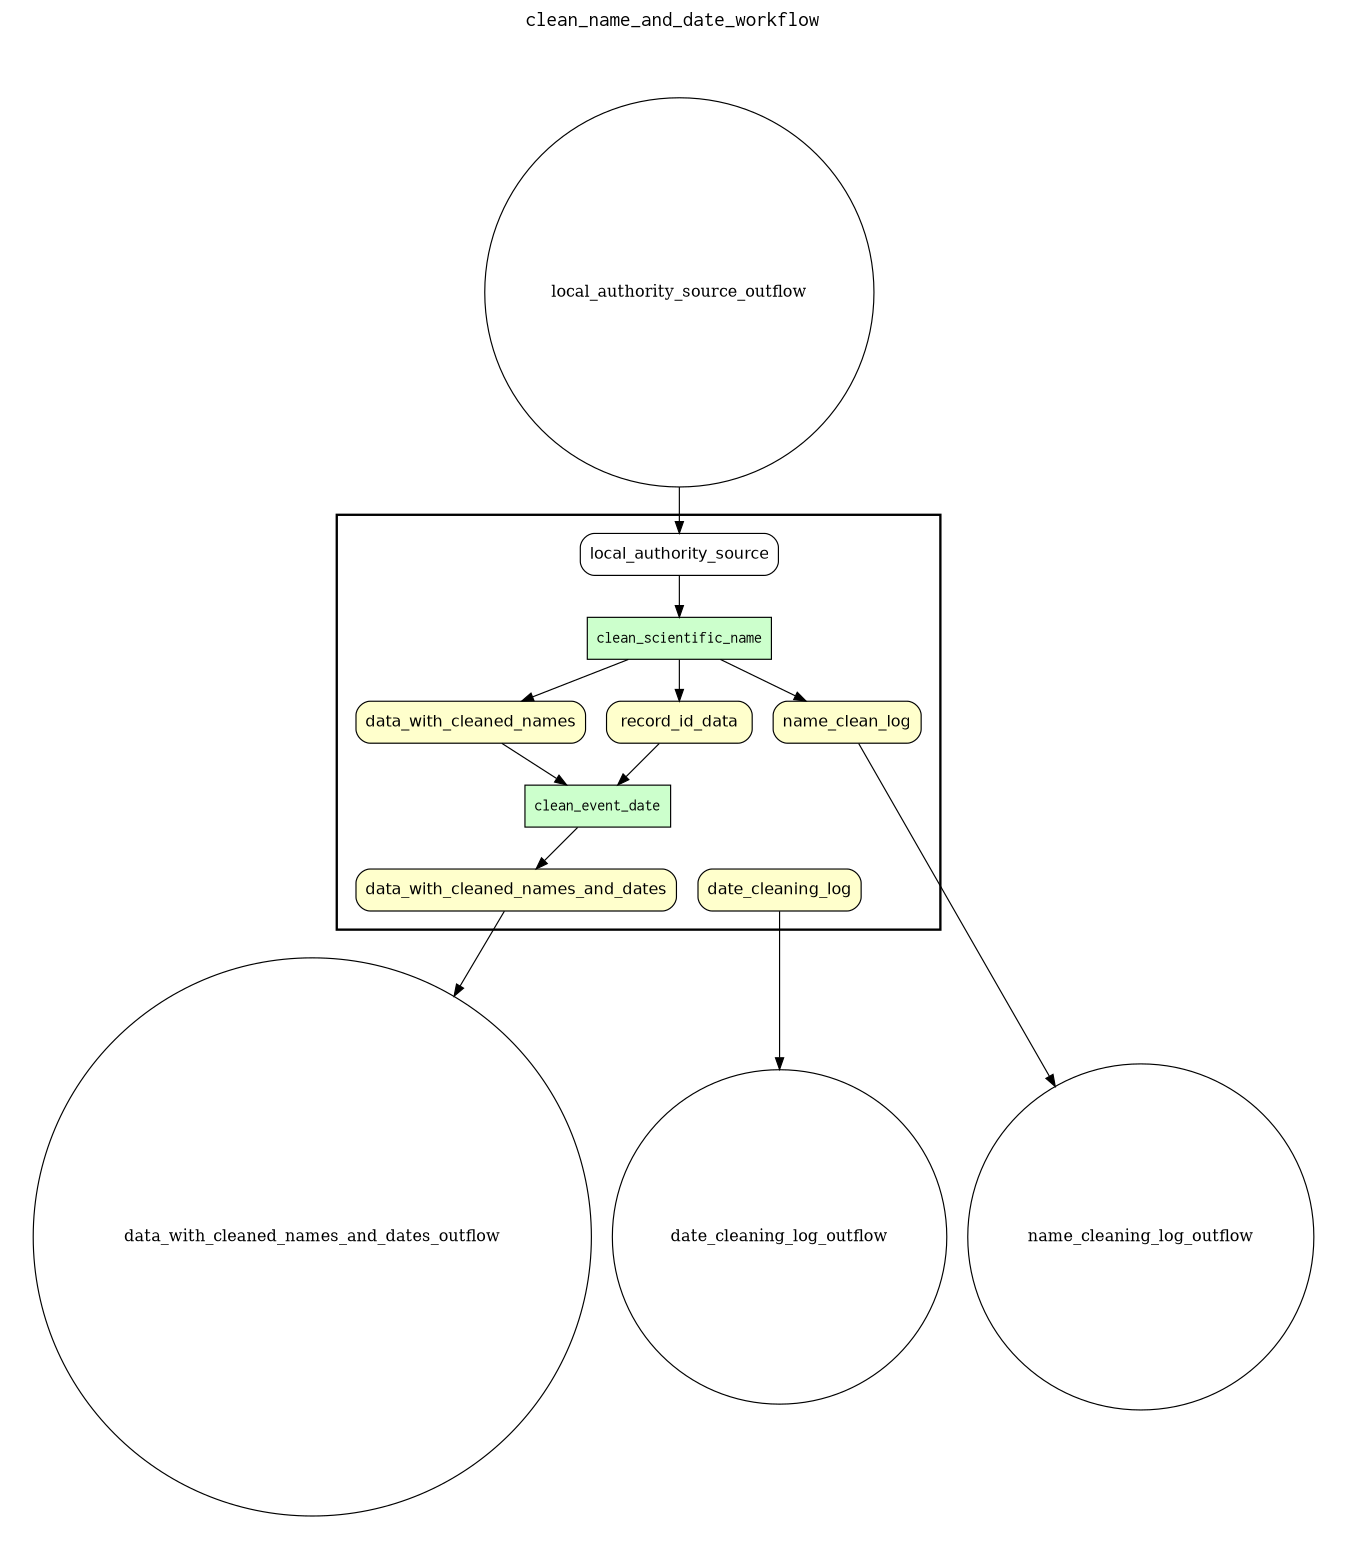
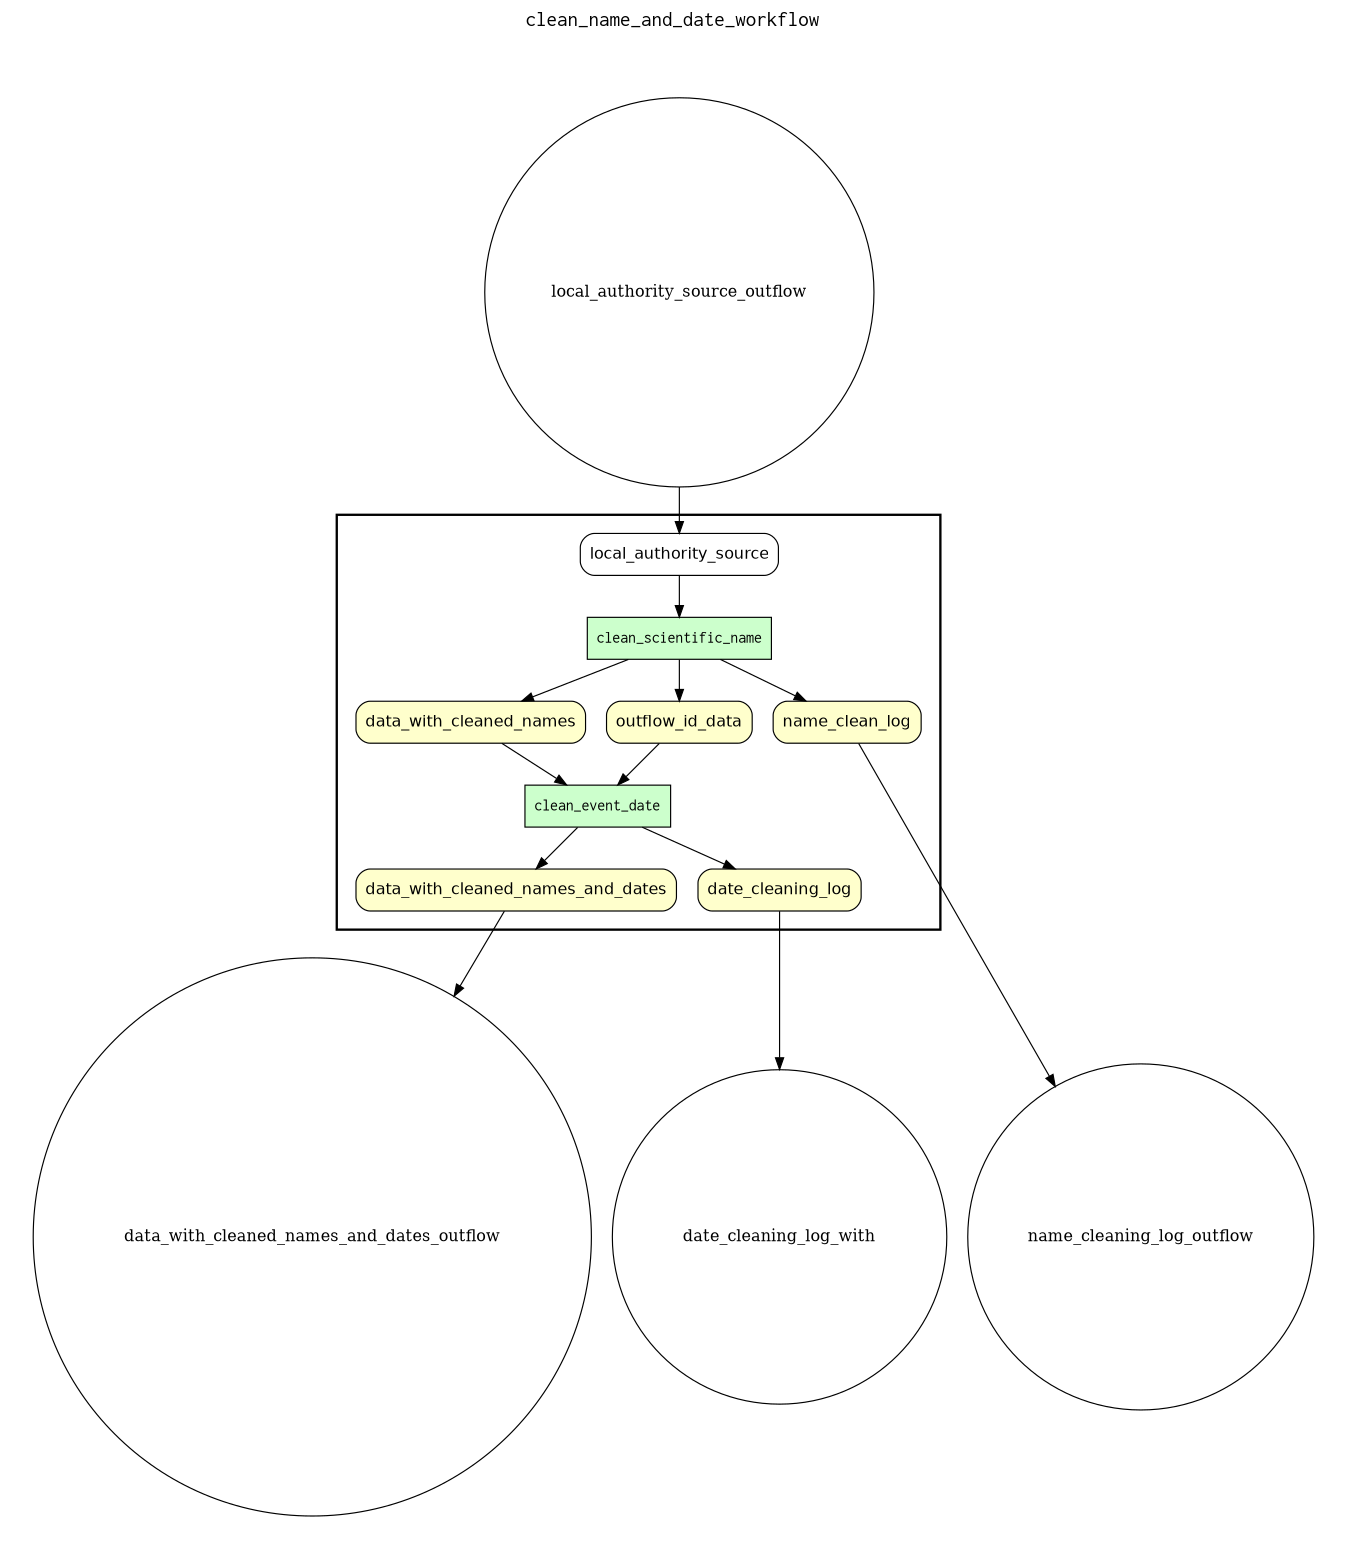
(679, 722) -> (679, 722)
none -> (683, 846)
(780, 1237) -> (780, 1237)
